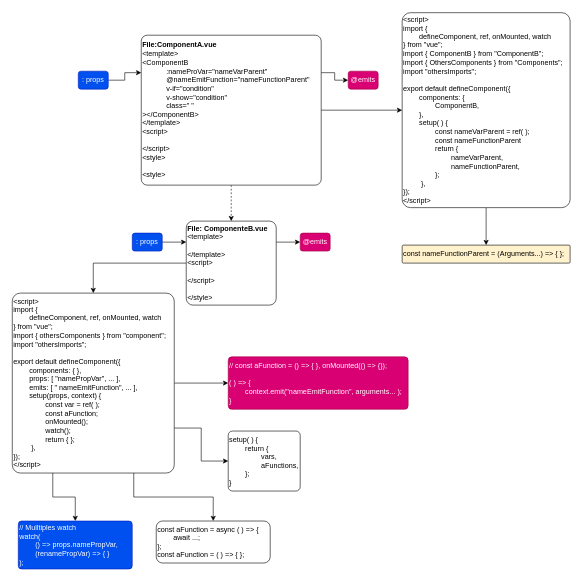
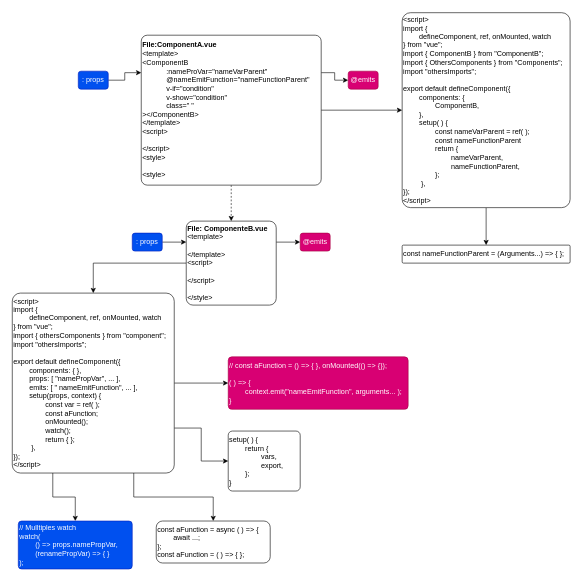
(486, 254) -> (486, 254)
(250, 461) -> (248, 461)
